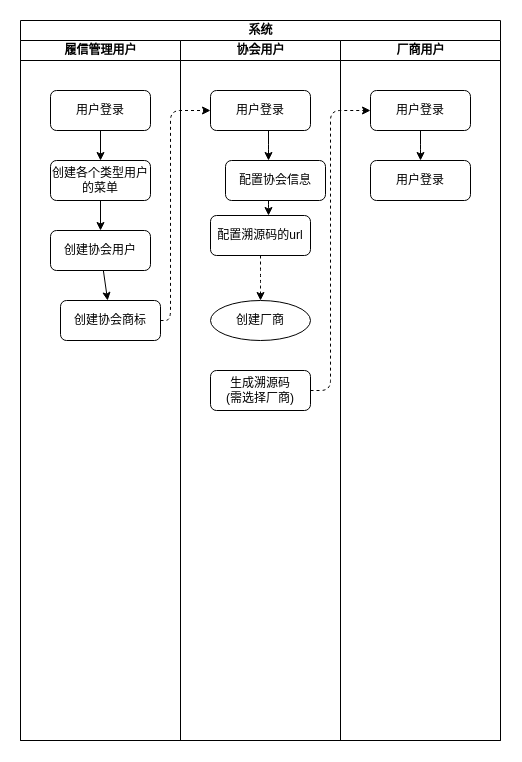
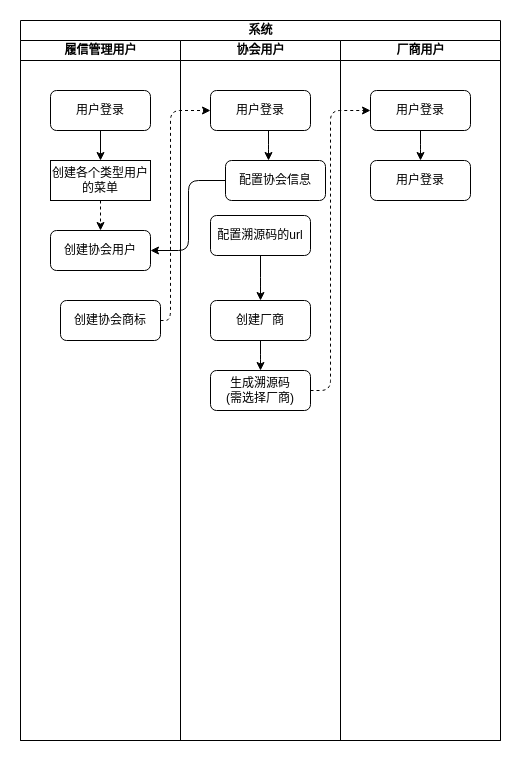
(101, 181) -> (101, 181)
(269, 207) -> (189, 213)
(101, 213) -> (101, 213)
(261, 272) -> (261, 272)
(105, 282) -> none
(261, 321) -> (261, 321)
none -> (261, 352)
